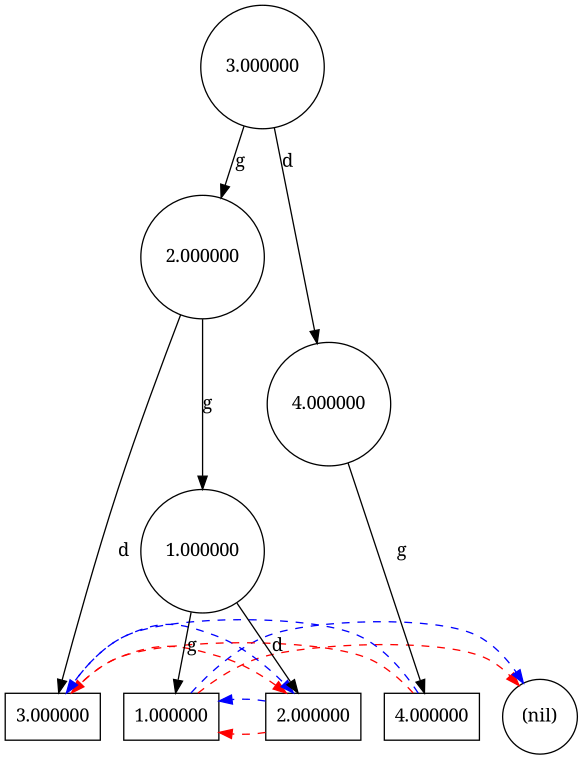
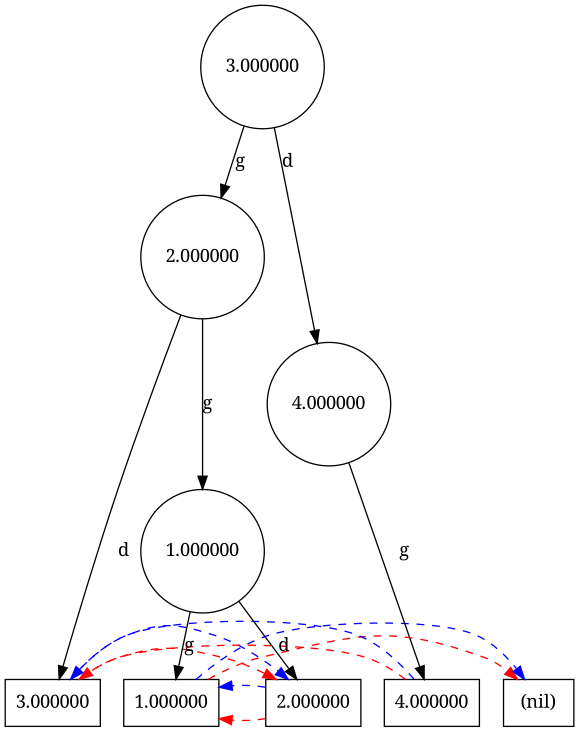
(540, 717) -> (539, 703)
